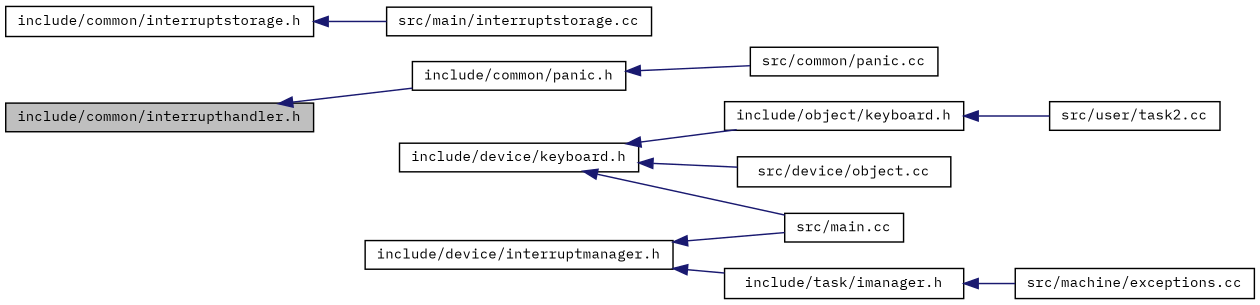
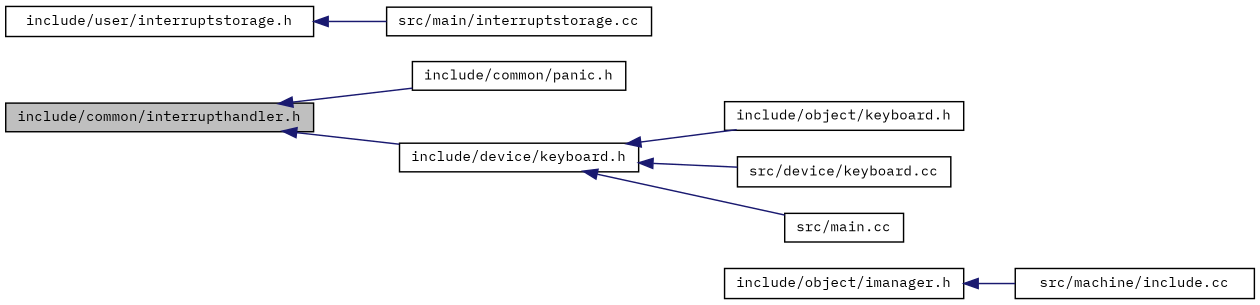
(160, 21) -> (160, 21)
(844, 62) -> none
(1135, 116) -> none
none -> (348, 138)
(844, 172) -> (844, 172)
(519, 255) -> none
(844, 284) -> (844, 284)
(1135, 284) -> (1135, 284)
